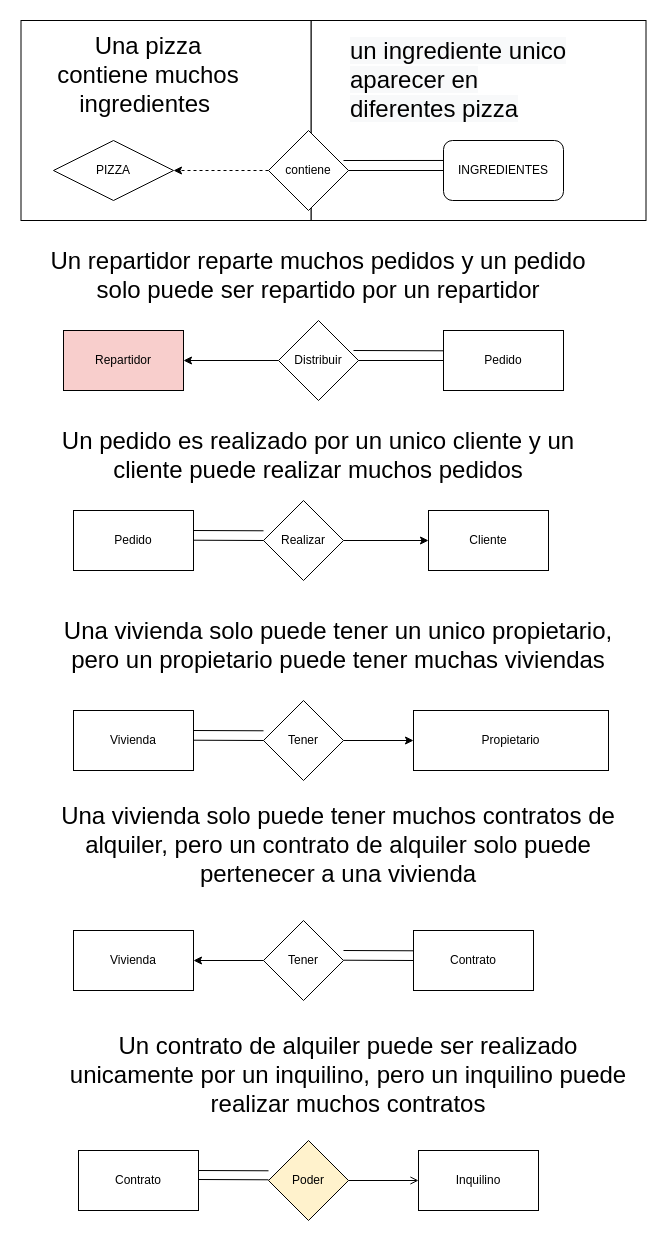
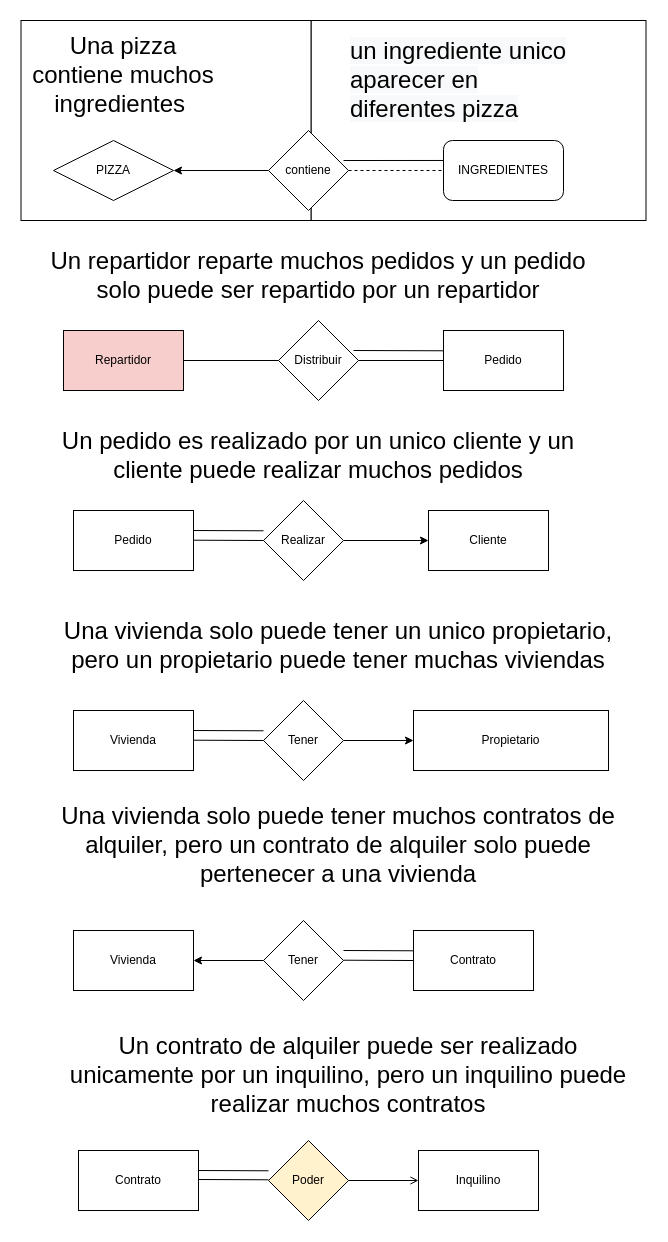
(149, 76) -> (124, 76)
(224, 171) -> (224, 171)
(397, 171) -> (397, 171)
(191, 361) -> (189, 361)
